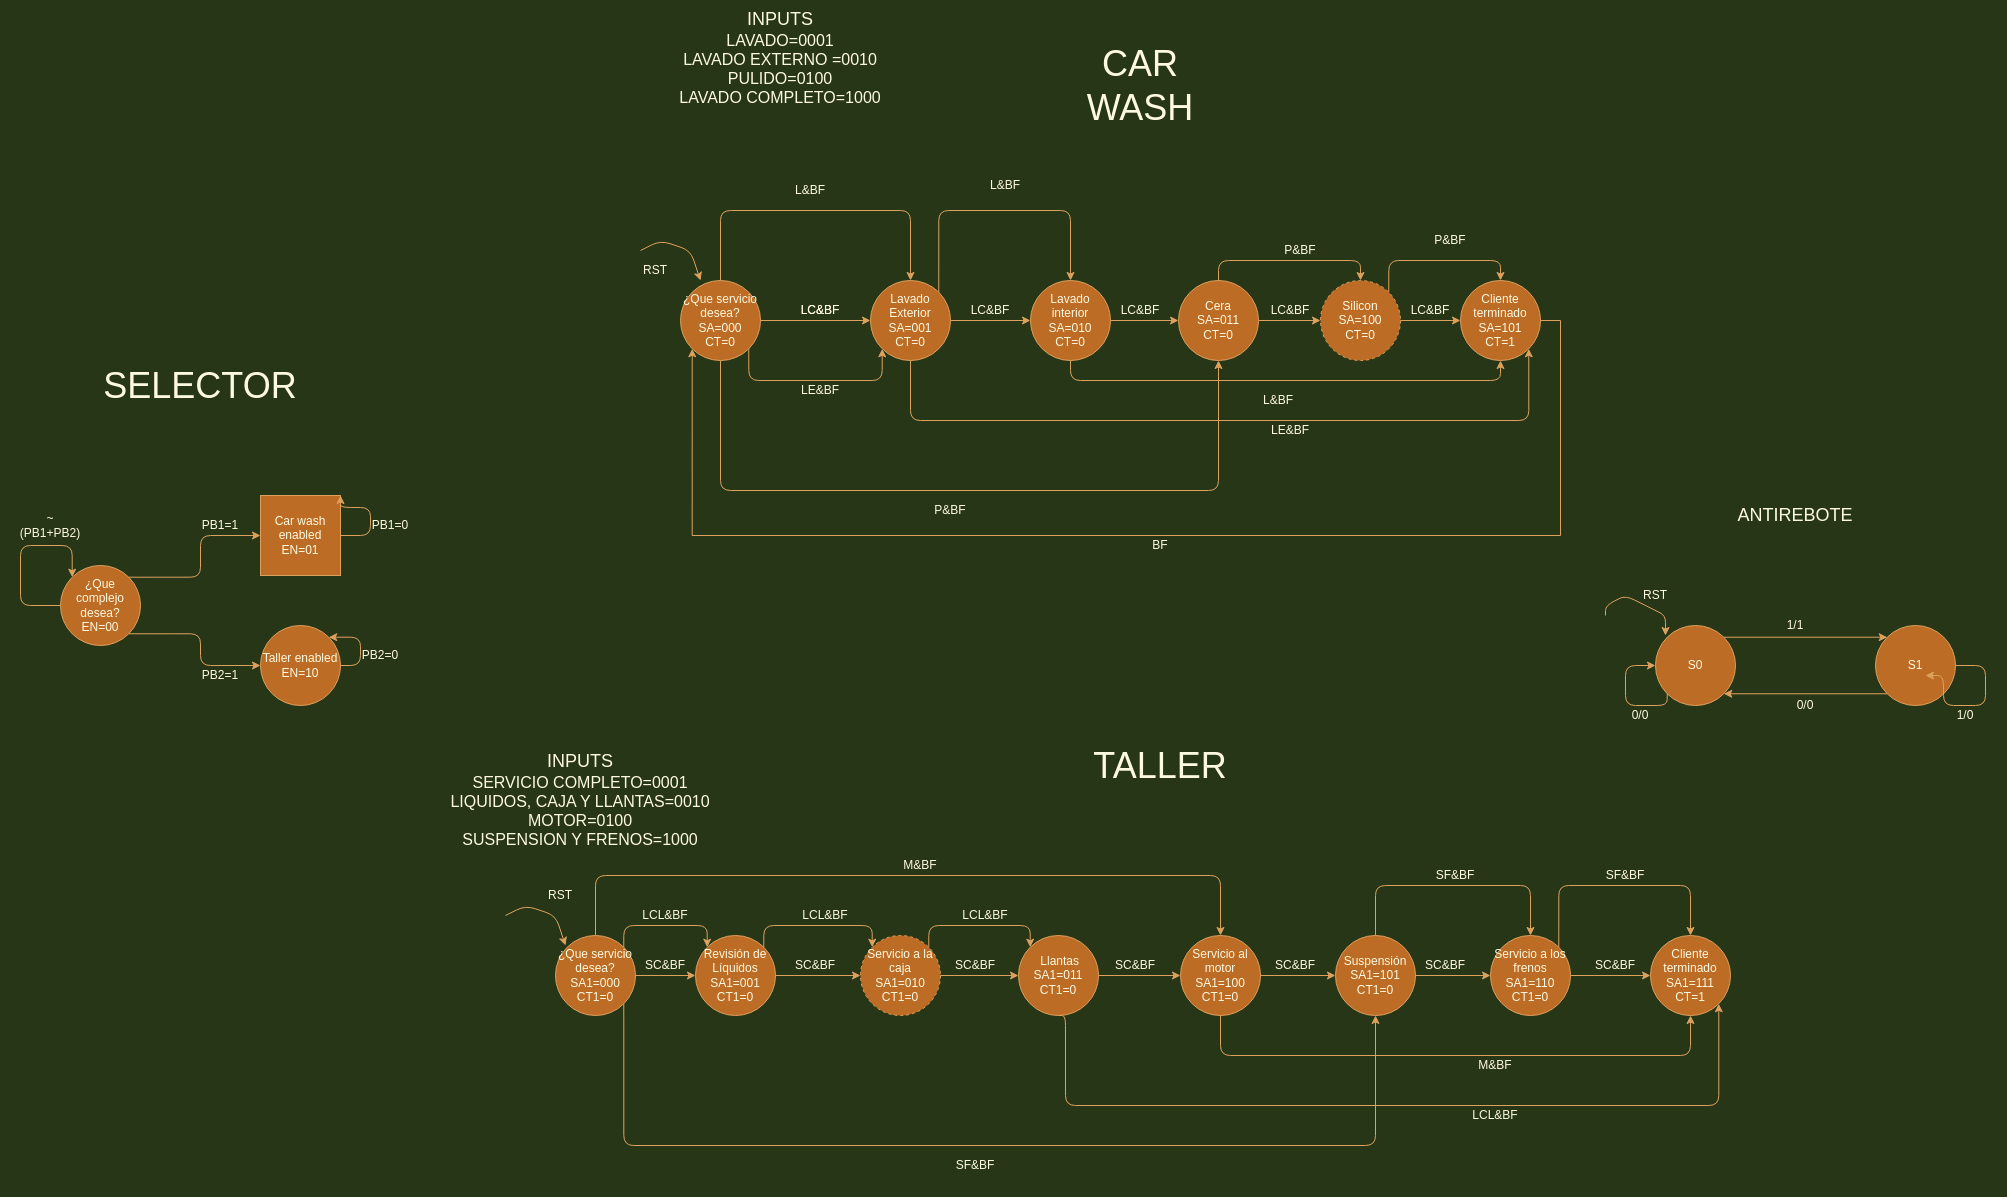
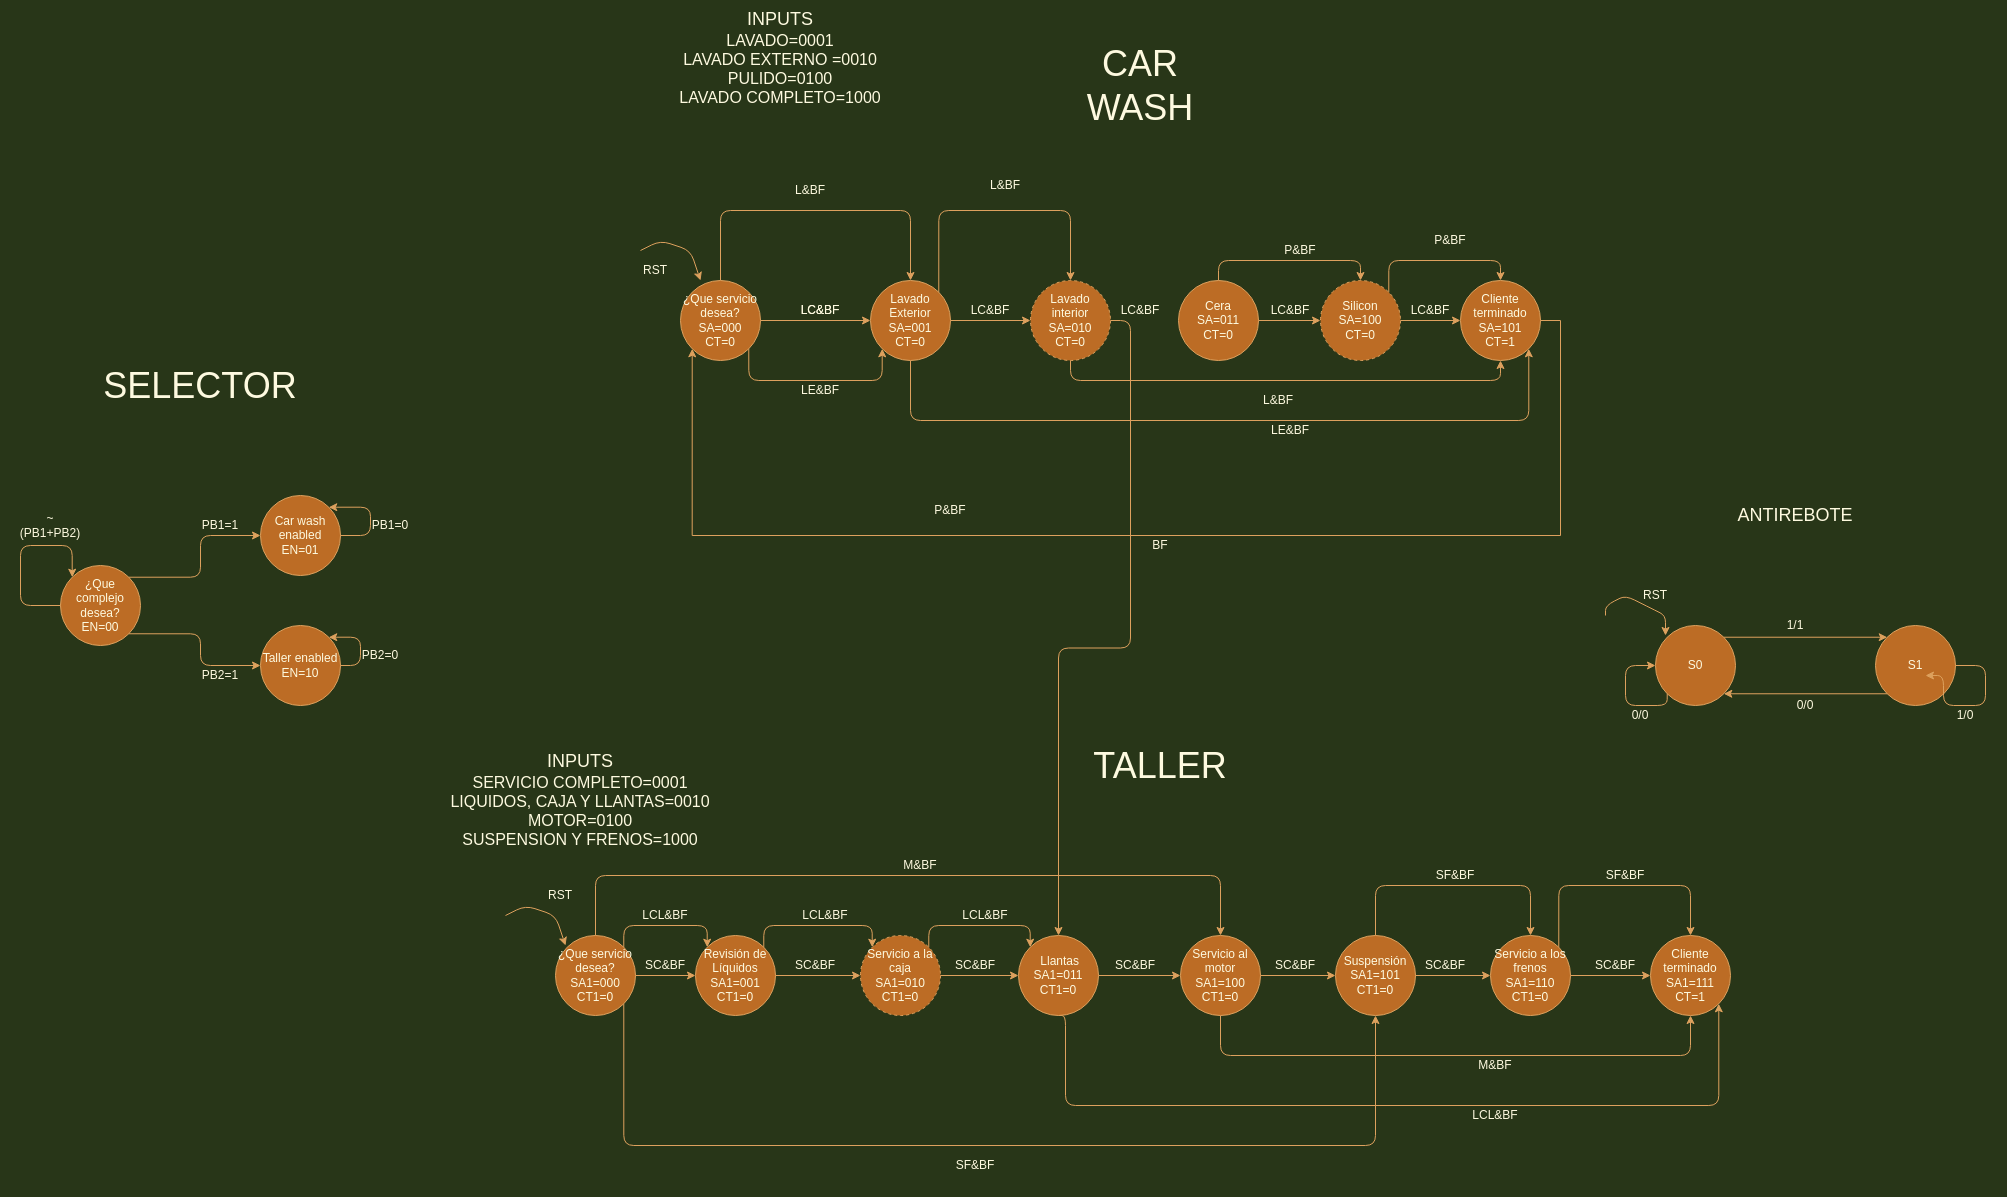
(1071, 321) -> (1071, 321)
(1147, 321) -> (1118, 648)
(966, 491) -> none
(301, 536) -> (301, 536)
